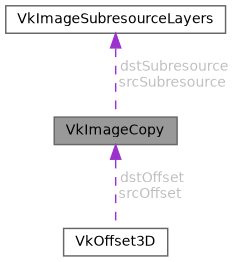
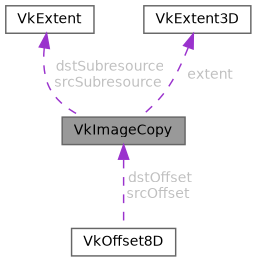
(116, 20) -> (50, 20)
none -> (197, 20)
(116, 242) -> (124, 242)
